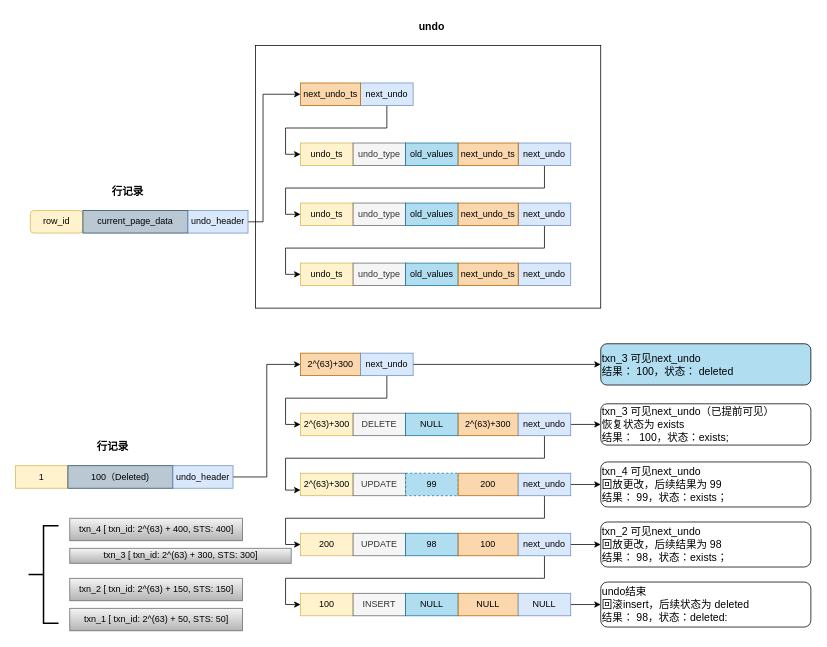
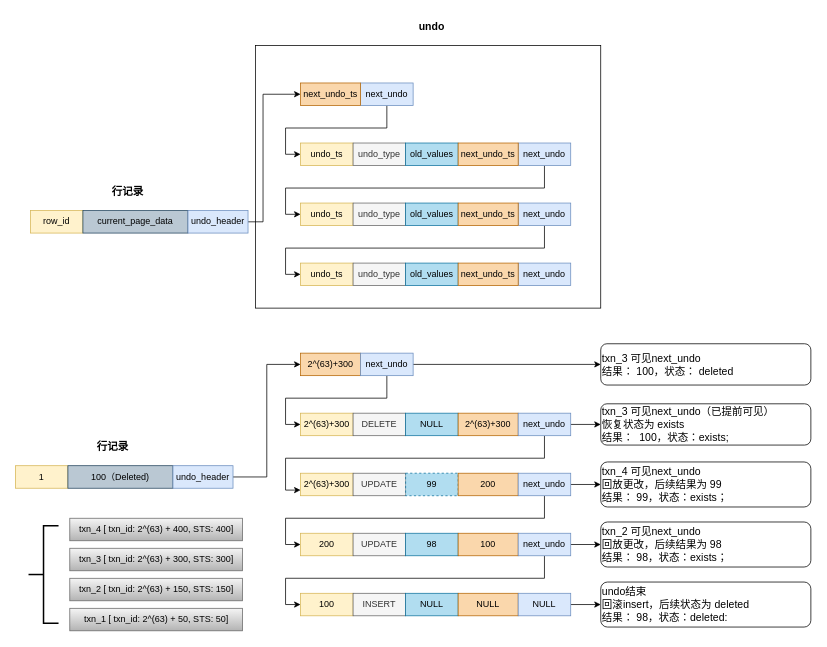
(57, 222) -> (57, 222)
(705, 364) -> (705, 364)
(180, 555) -> (156, 559)
